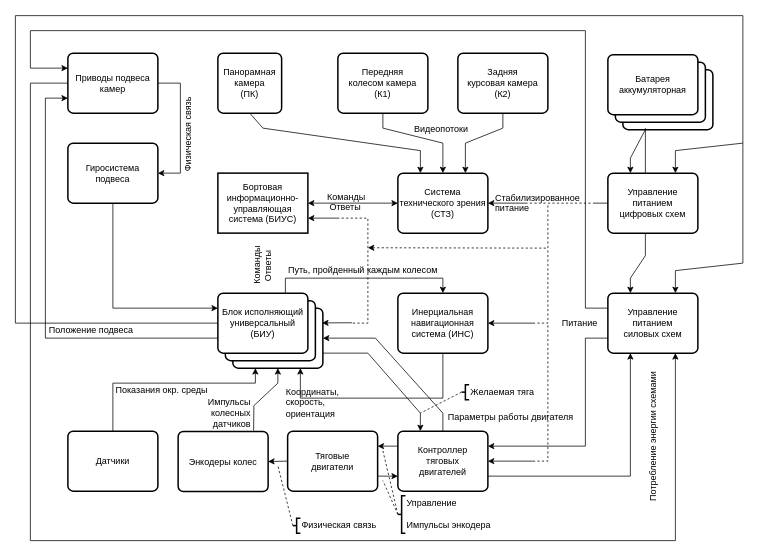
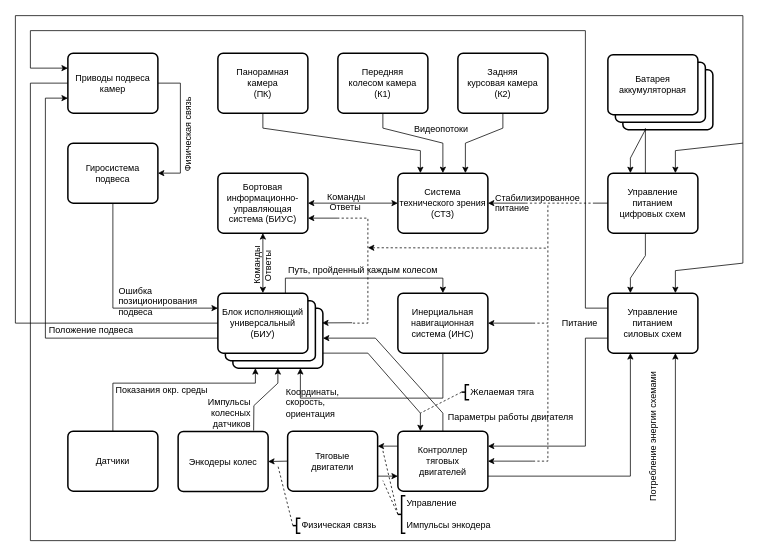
(250, 83) -> (263, 83)
(263, 203) -> (263, 203)
none -> (263, 286)
none -> (166, 298)
